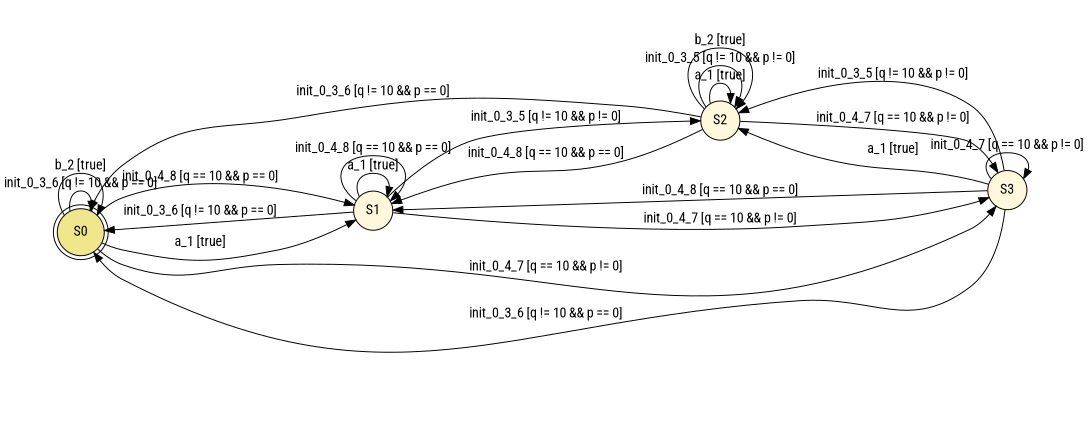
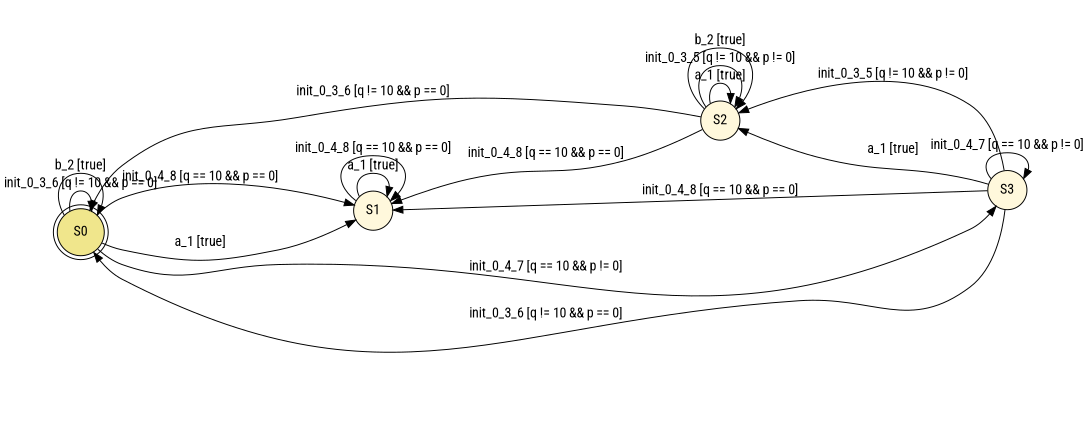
(871, 129) -> none
(530, 131) -> none
(234, 221) -> none
(687, 229) -> none
